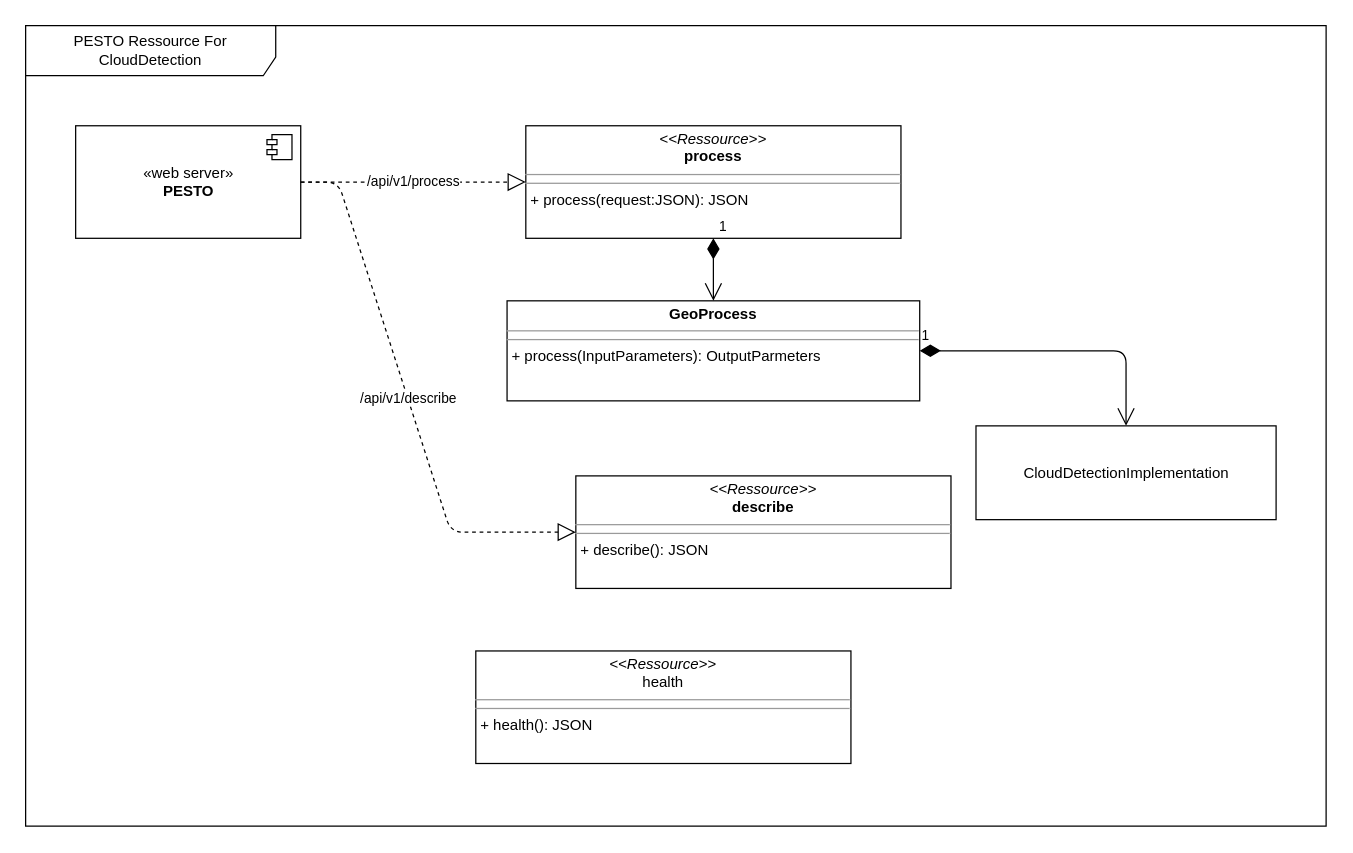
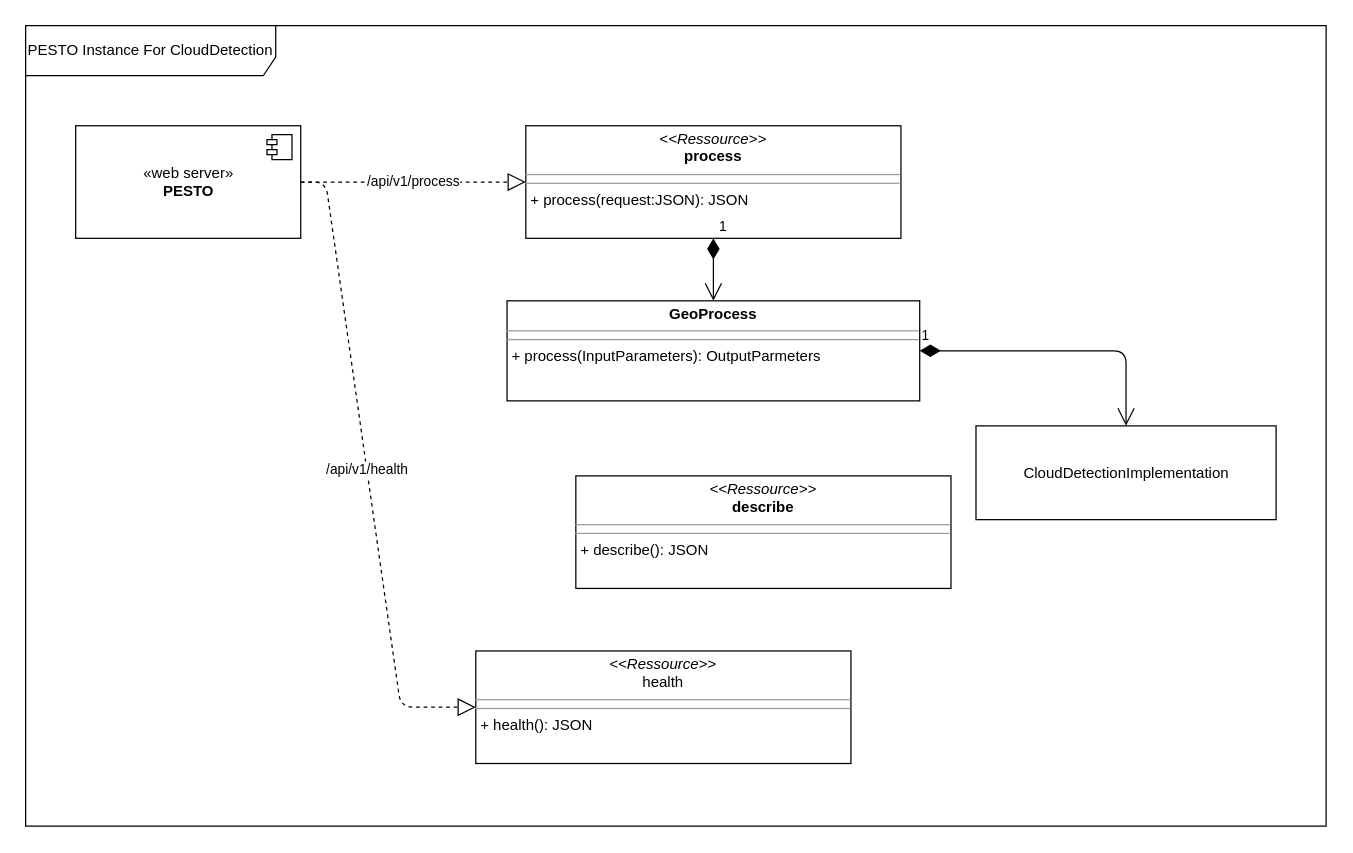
(151, 51) -> (151, 51)
(410, 406) -> none
none -> (367, 470)
